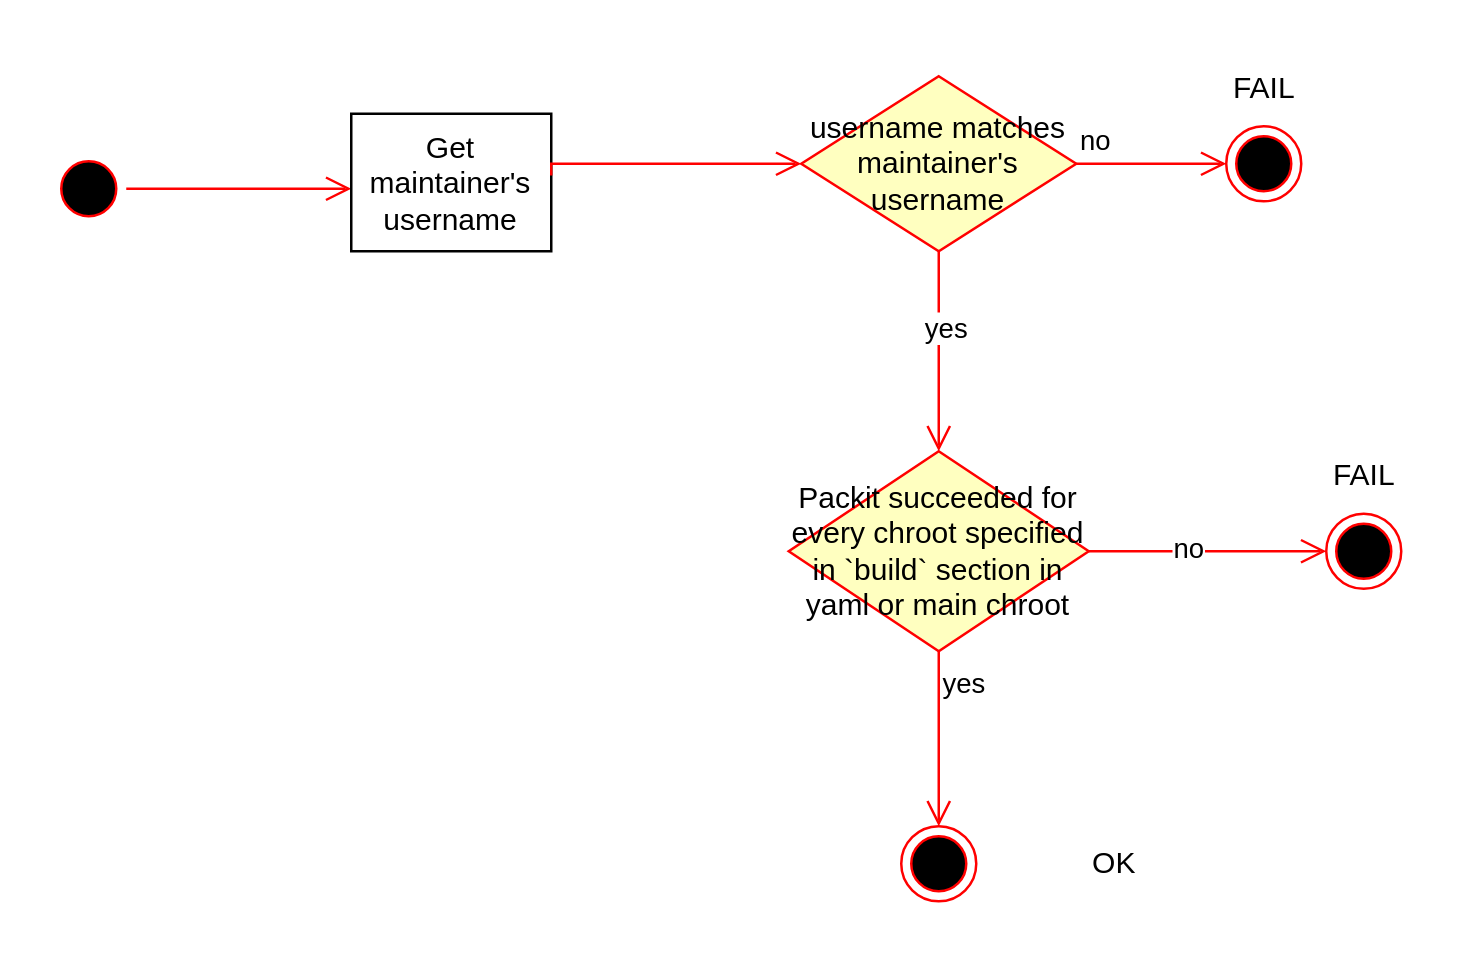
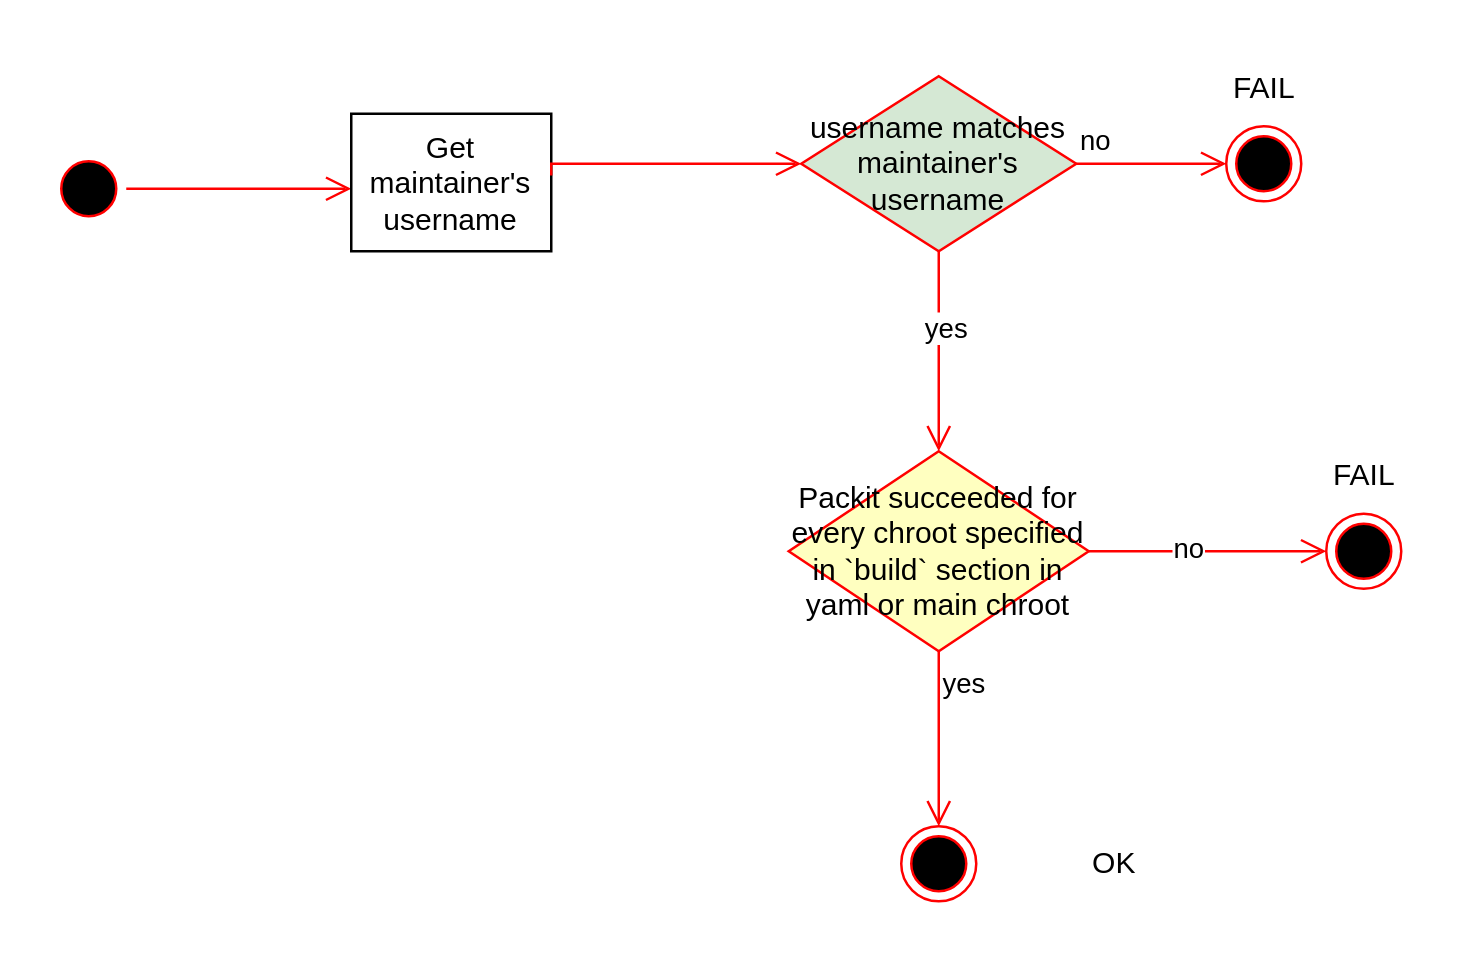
(939, 164) -> (939, 164)
